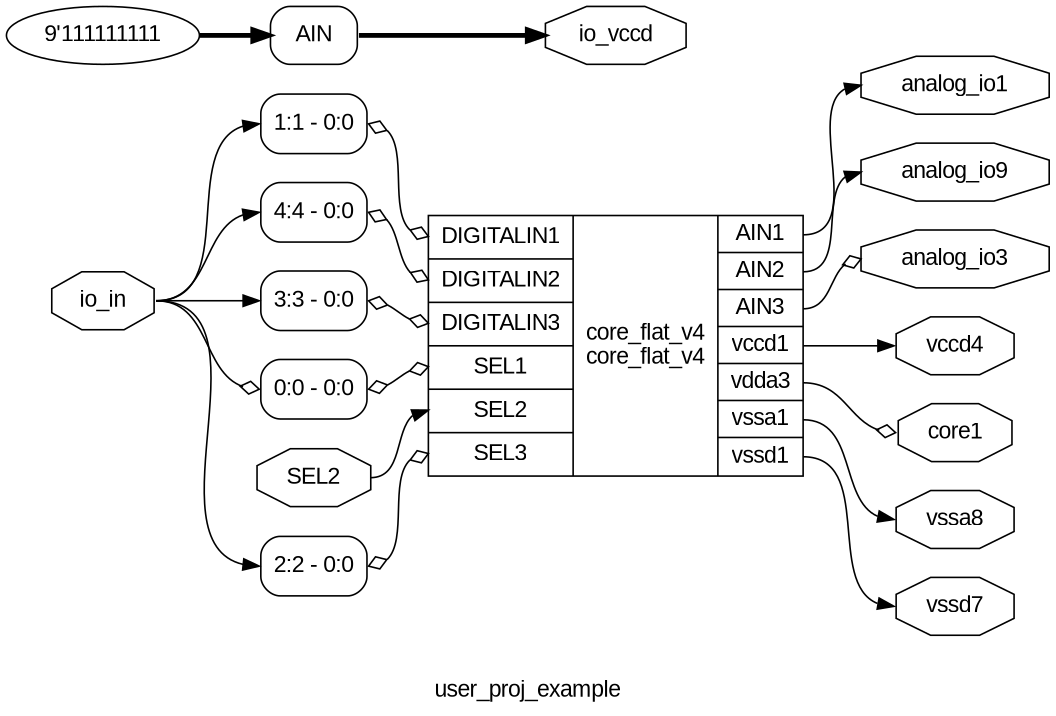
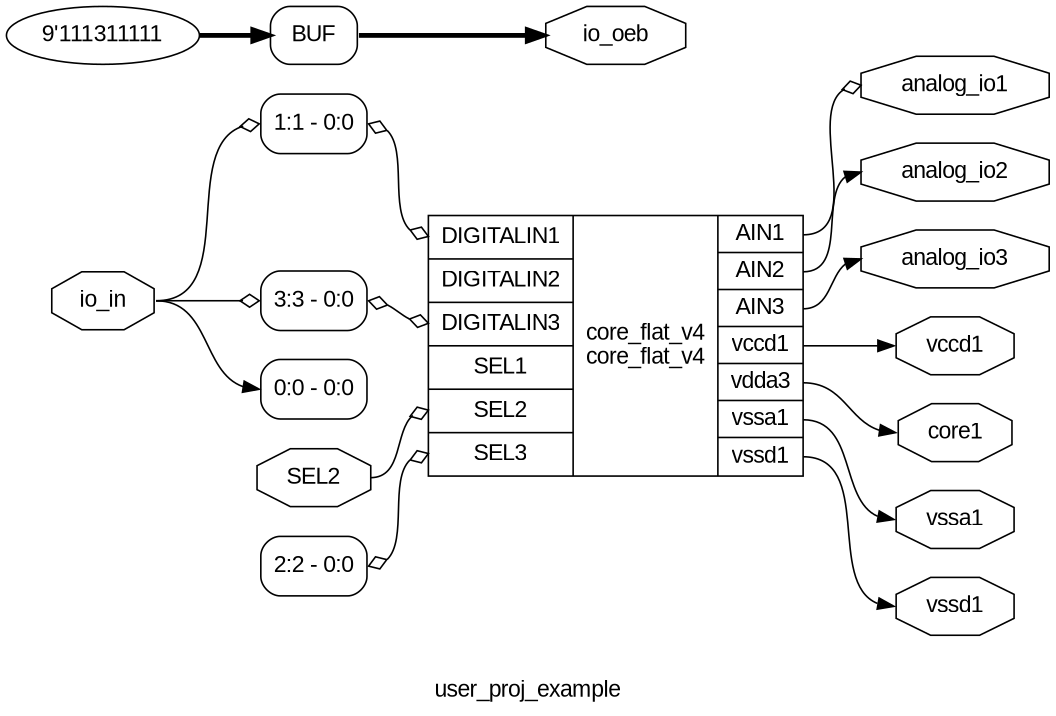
(103, 35) -> (103, 35)
(314, 35) -> (314, 35)
(616, 35) -> (616, 35)
(833, 168) -> (833, 168)
(955, 172) -> (955, 172)
(314, 212) -> none
(207, 220) -> (207, 220)
(828, 291) -> (828, 291)
(200, 301) -> (200, 301)
(204, 338) -> (204, 338)
(955, 346) -> (955, 346)
(398, 378) -> none
(844, 402) -> (844, 402)
(208, 426) -> none
(397, 452) -> (397, 452)
(955, 519) -> (955, 519)
(955, 606) -> (955, 606)
